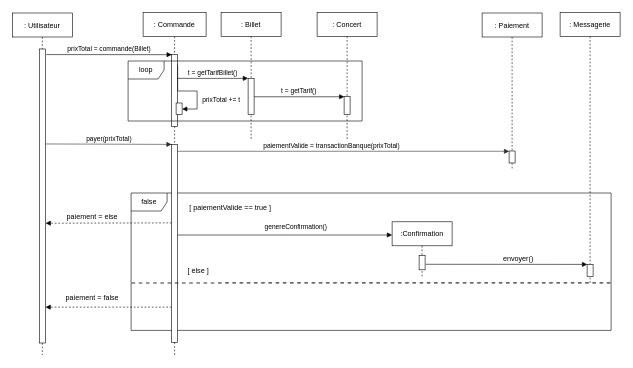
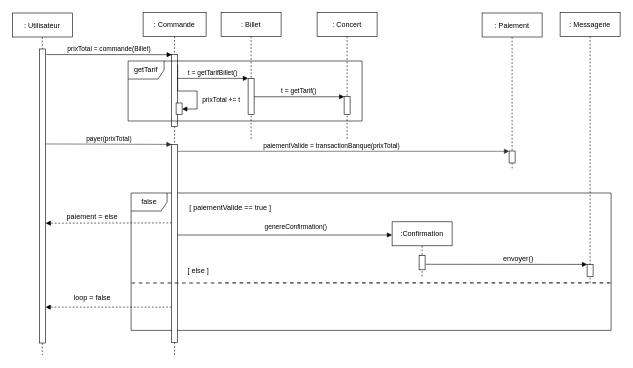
(146, 70) -> (146, 70)
(92, 298) -> (92, 298)
